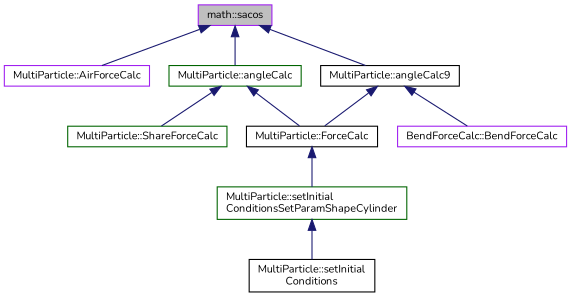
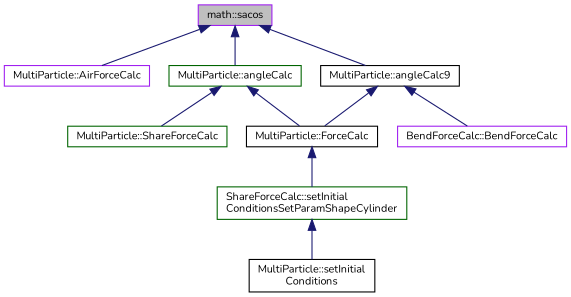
(312, 203) -> (312, 203)
